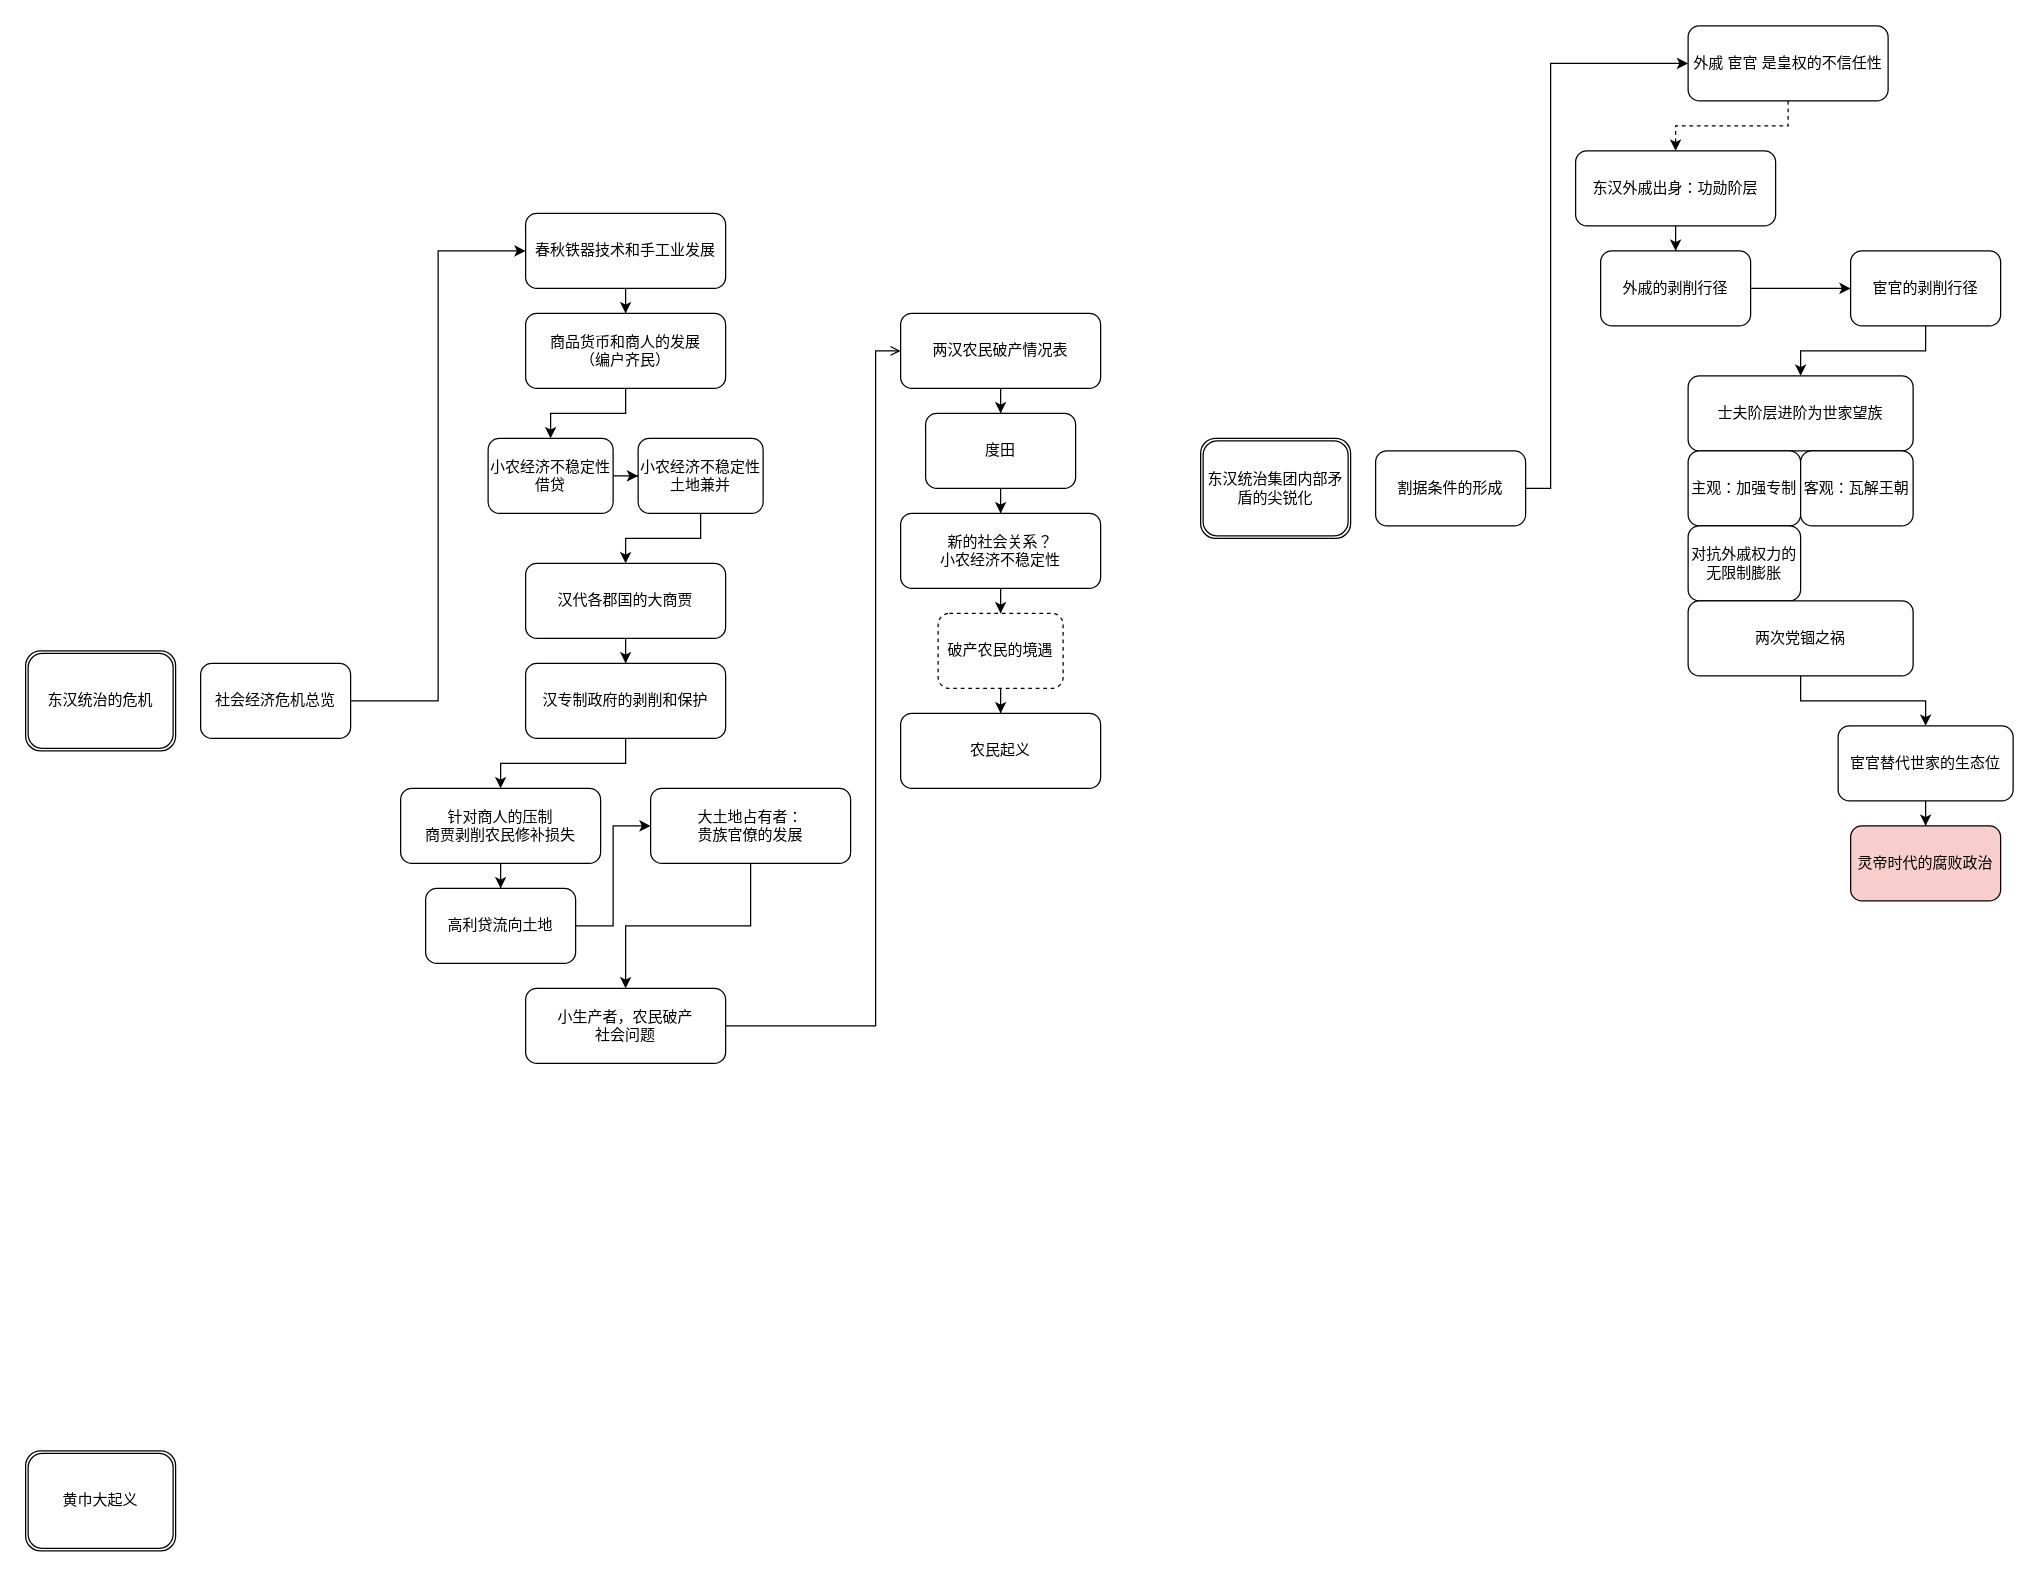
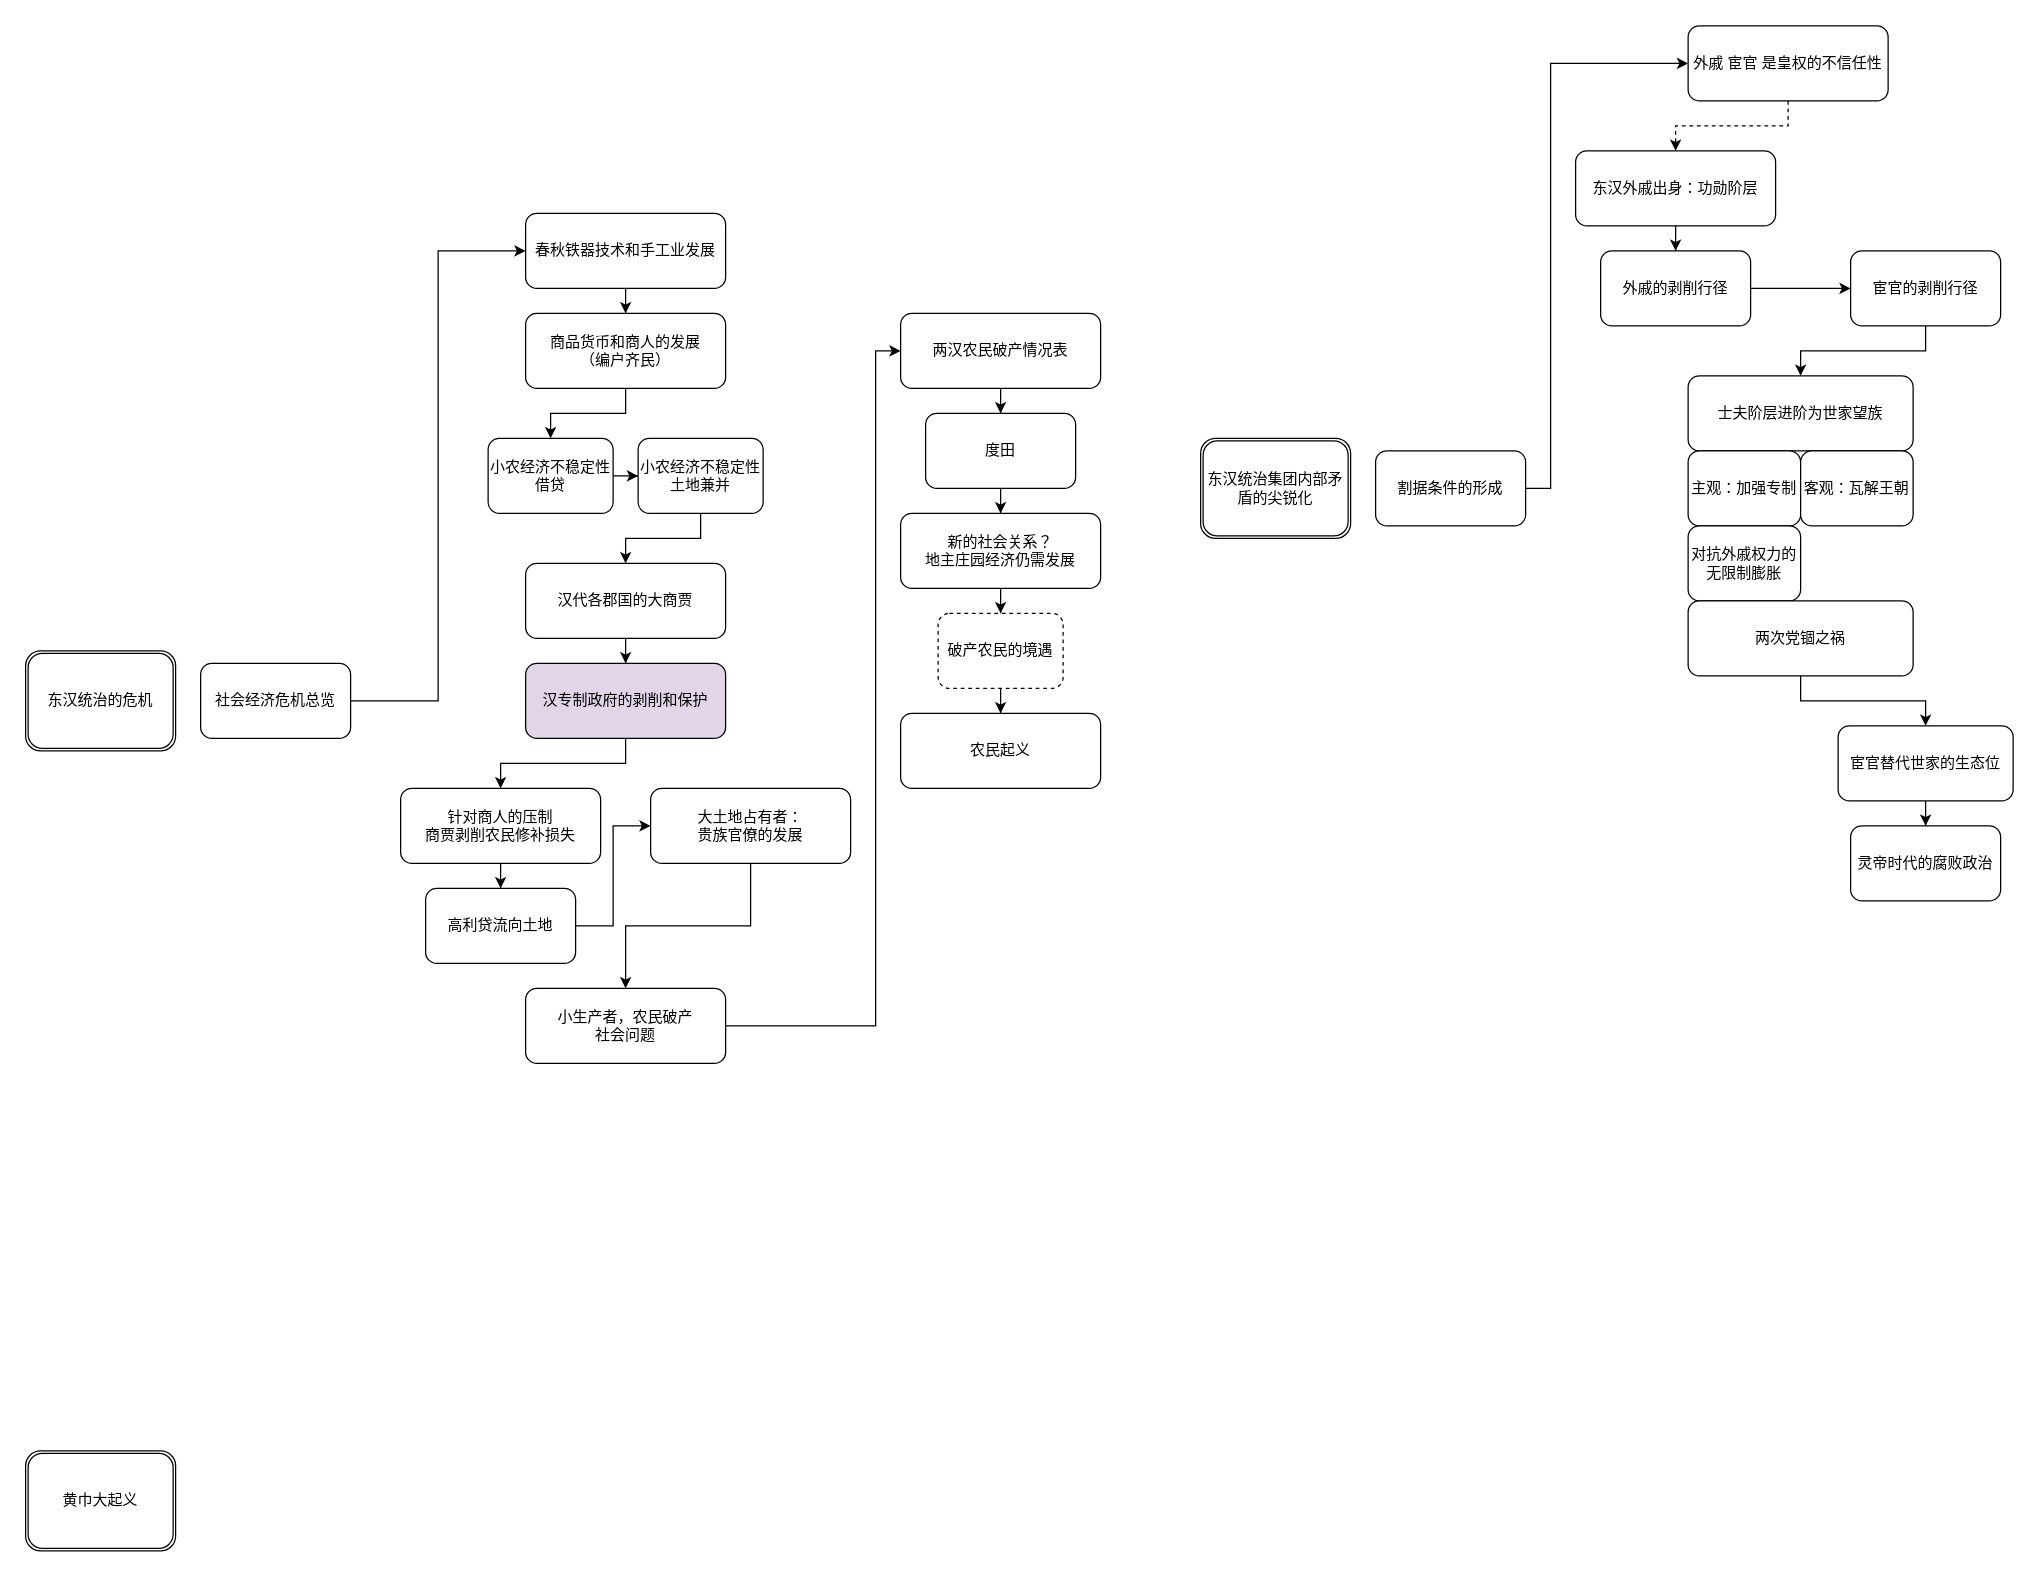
(892, 351) -> (891, 351)
(1001, 551) -> (1001, 551)
(626, 701) -> (626, 701)
(1926, 863) -> (1926, 863)
